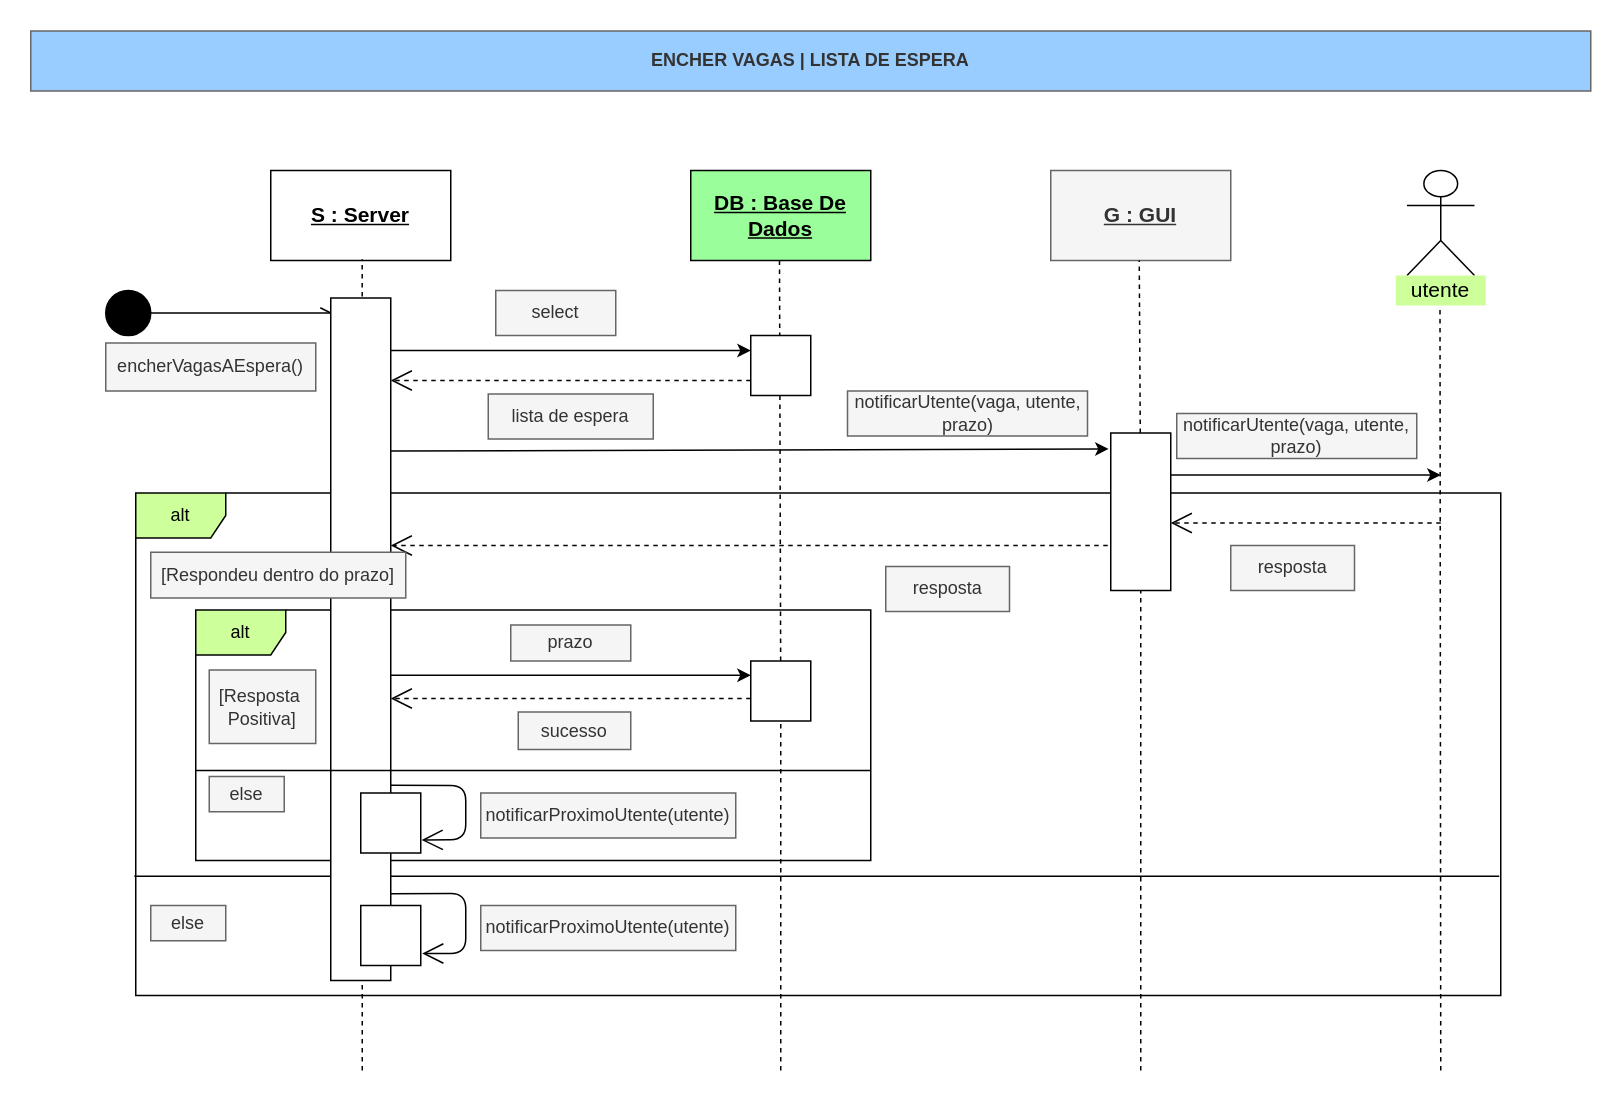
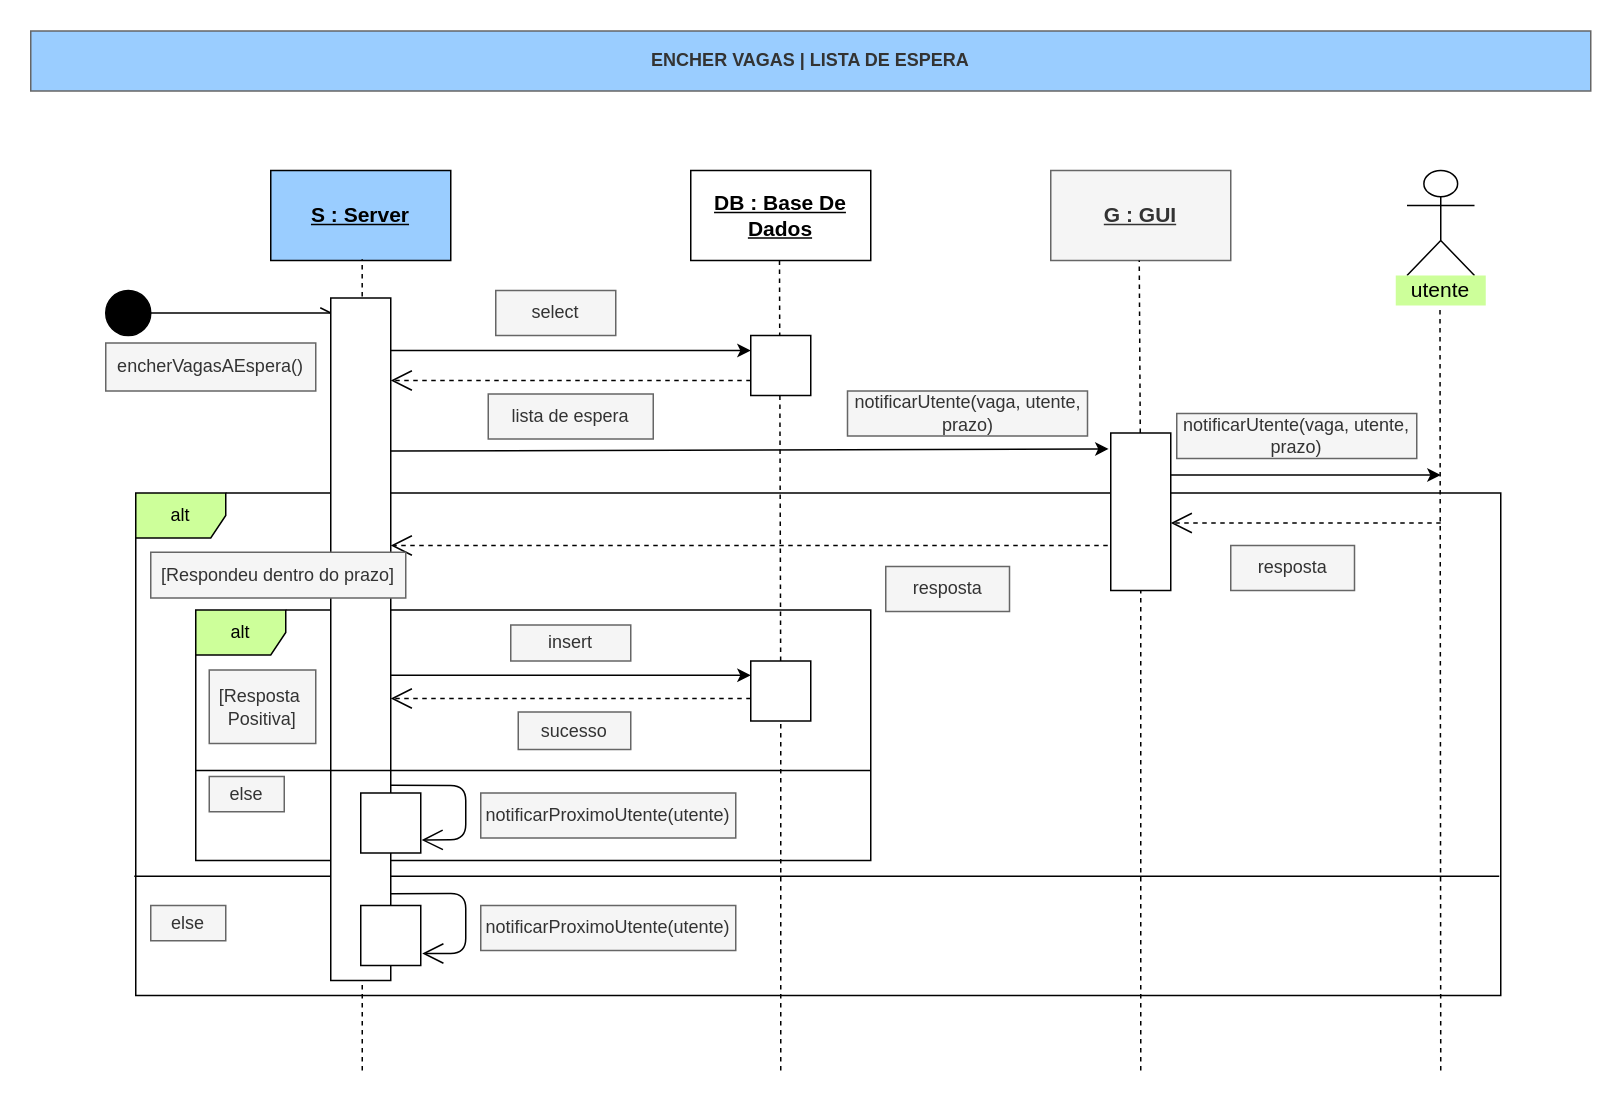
(361, 215) -> (361, 215)
(781, 215) -> (781, 215)
(571, 643) -> (571, 643)
